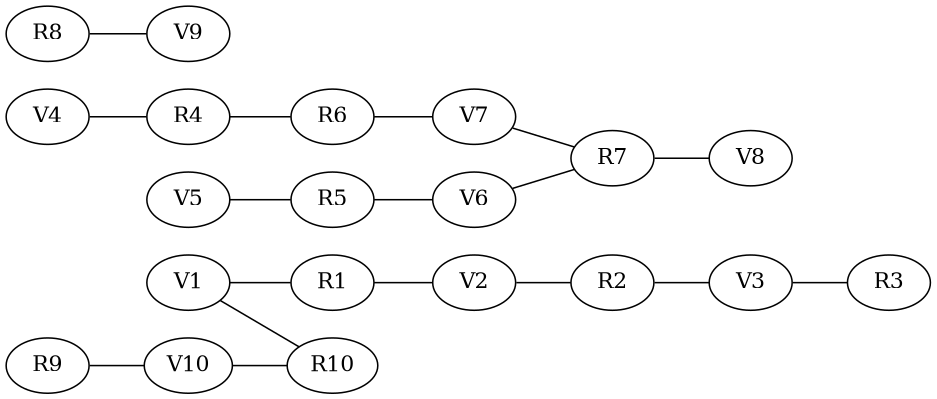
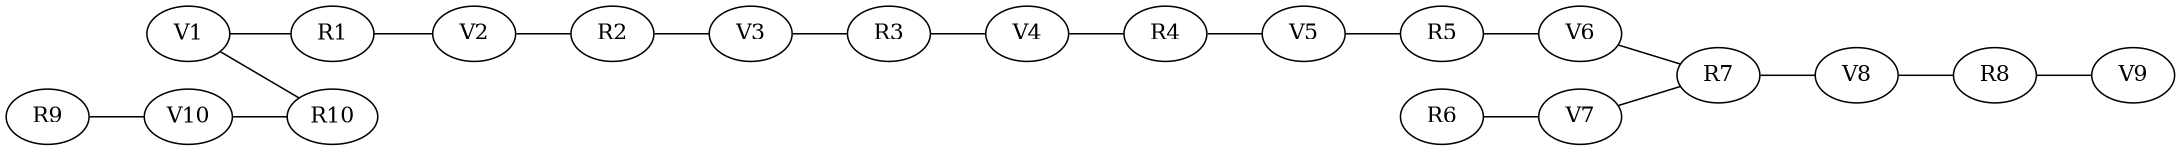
none -> (958, 34)
none -> (1926, 75)
(260, 117) -> (1235, 34)
